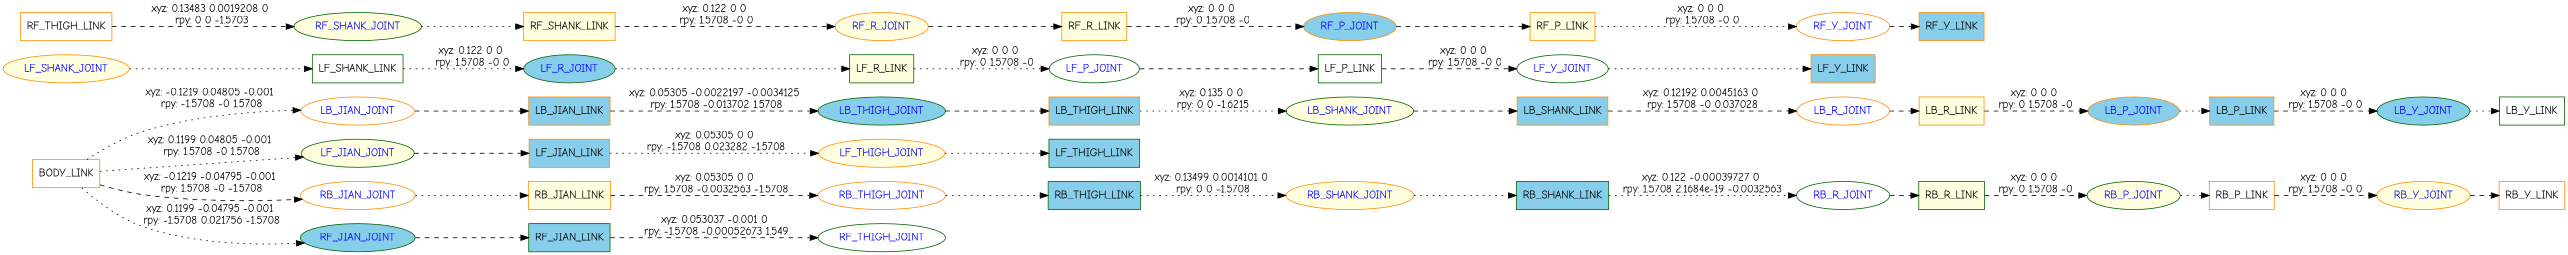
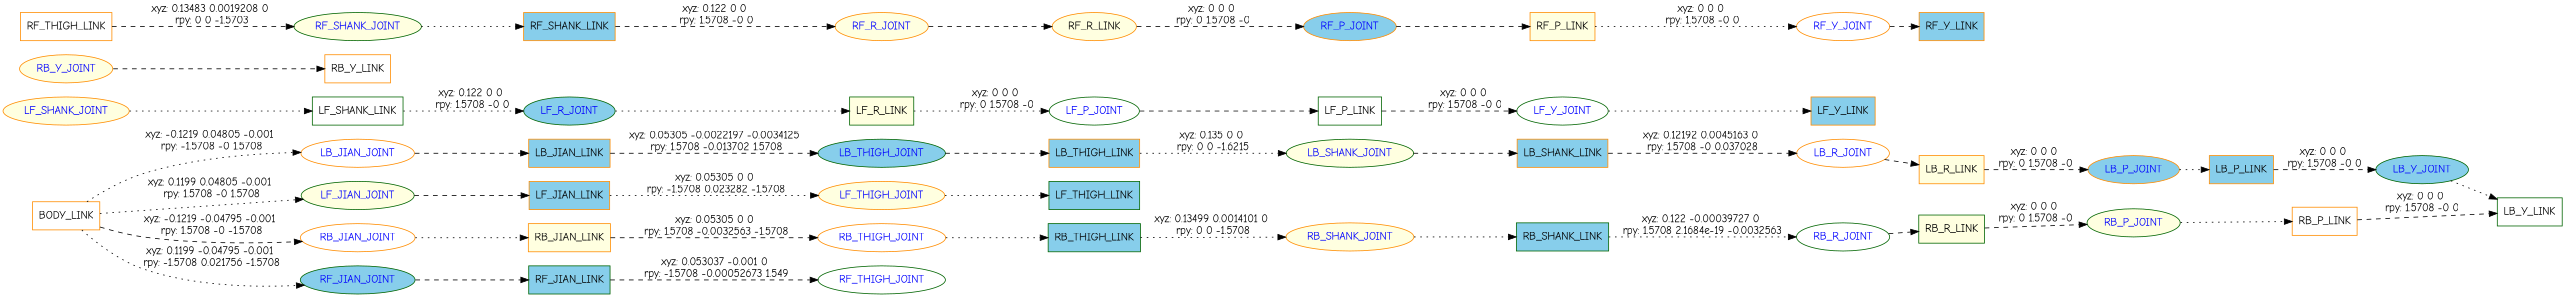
(569, 27) -> (569, 27)
(1094, 27) -> (1094, 27)
(2322, 195) -> (2423, 217)
